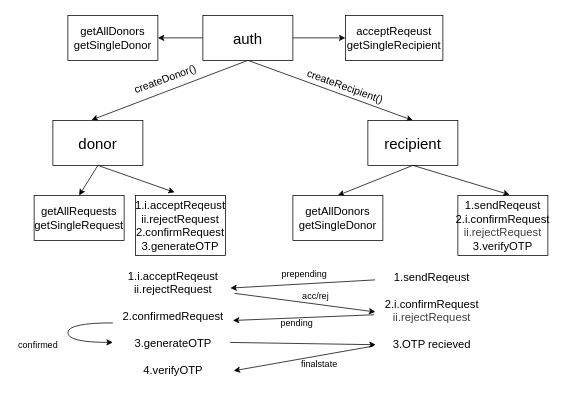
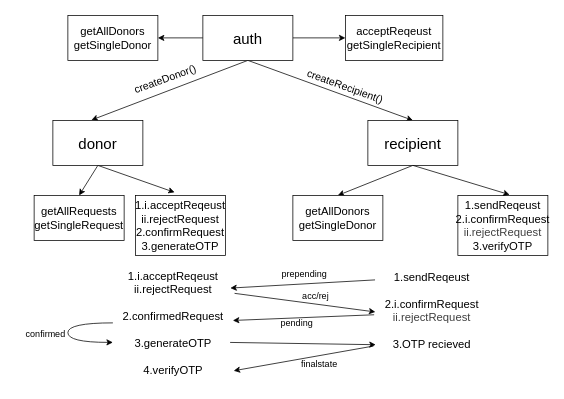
(38, 345) -> (45, 334)
